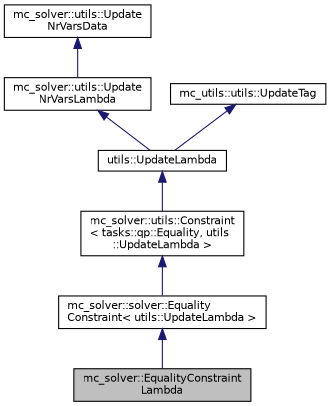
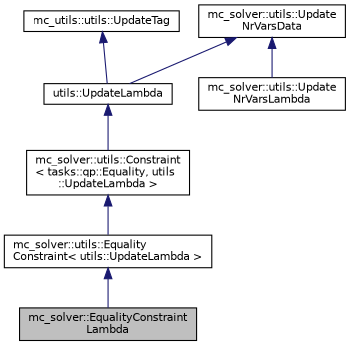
(128, 134) -> (178, 63)
(162, 312) -> (108, 251)
